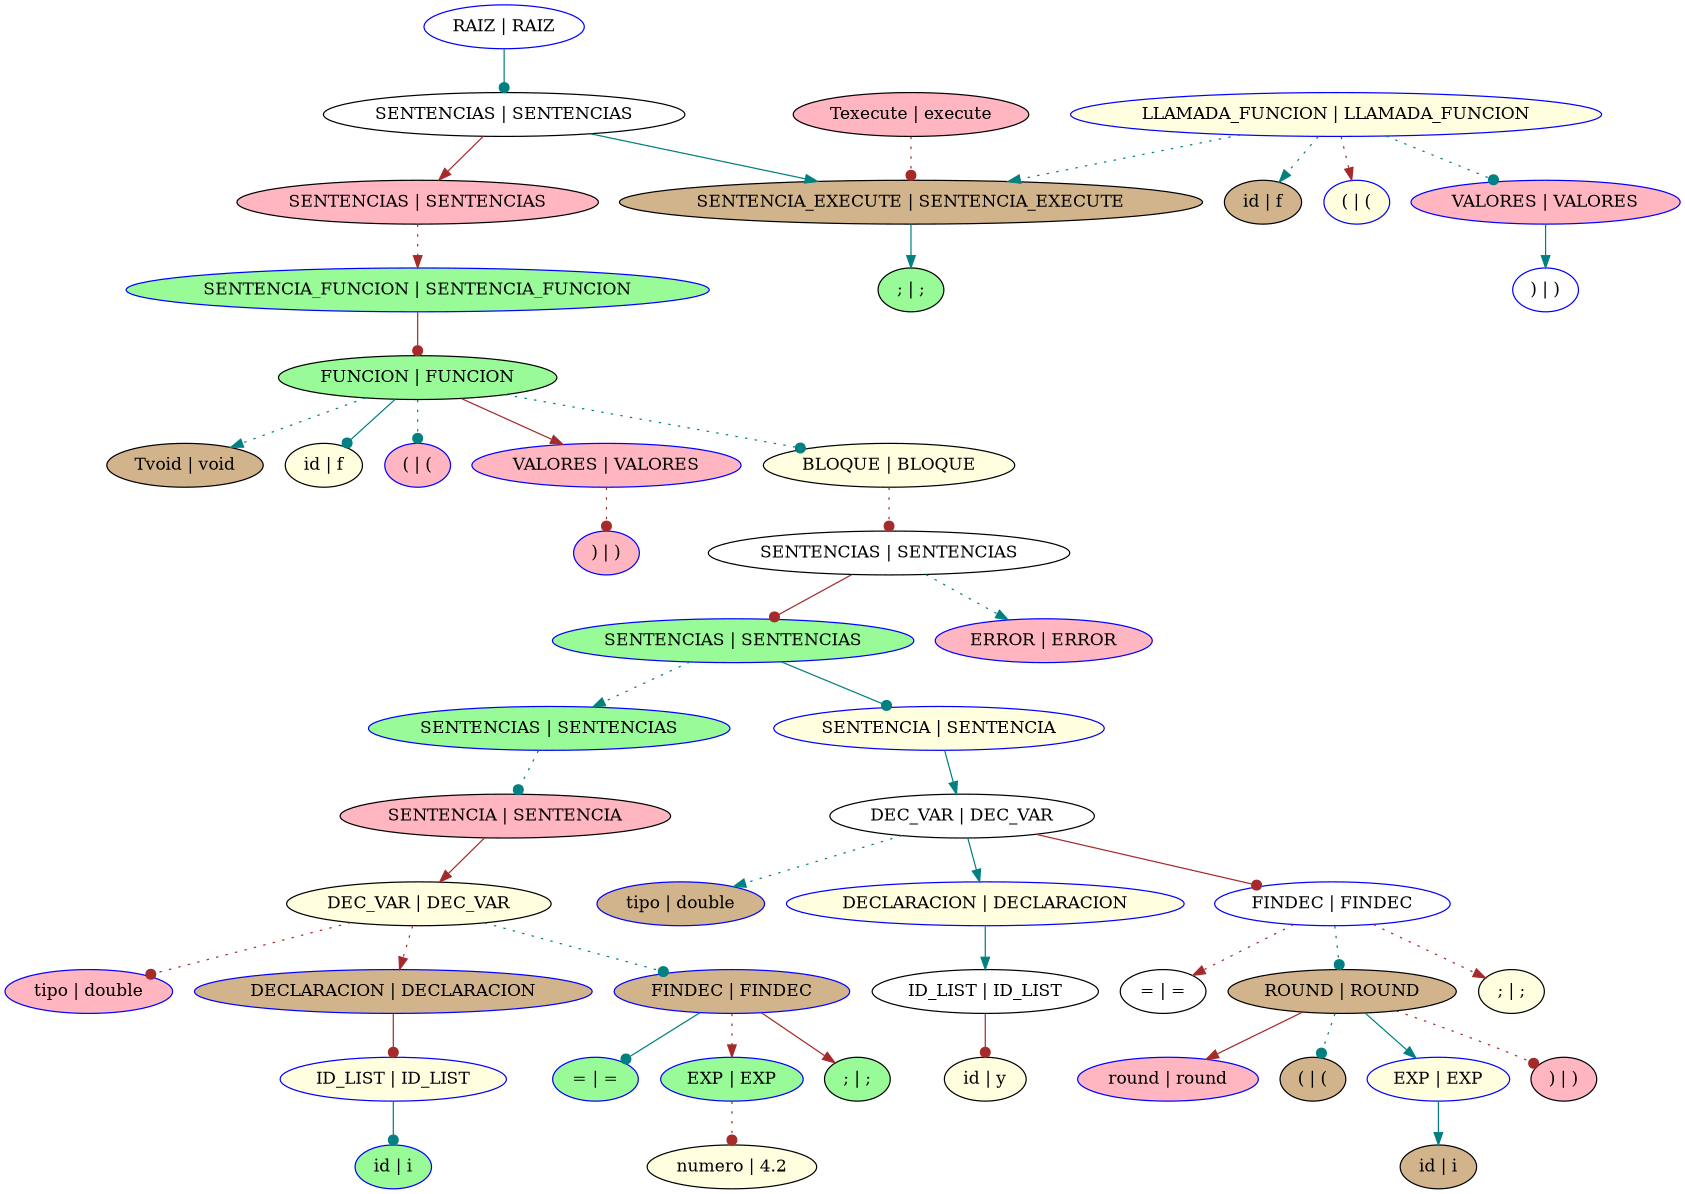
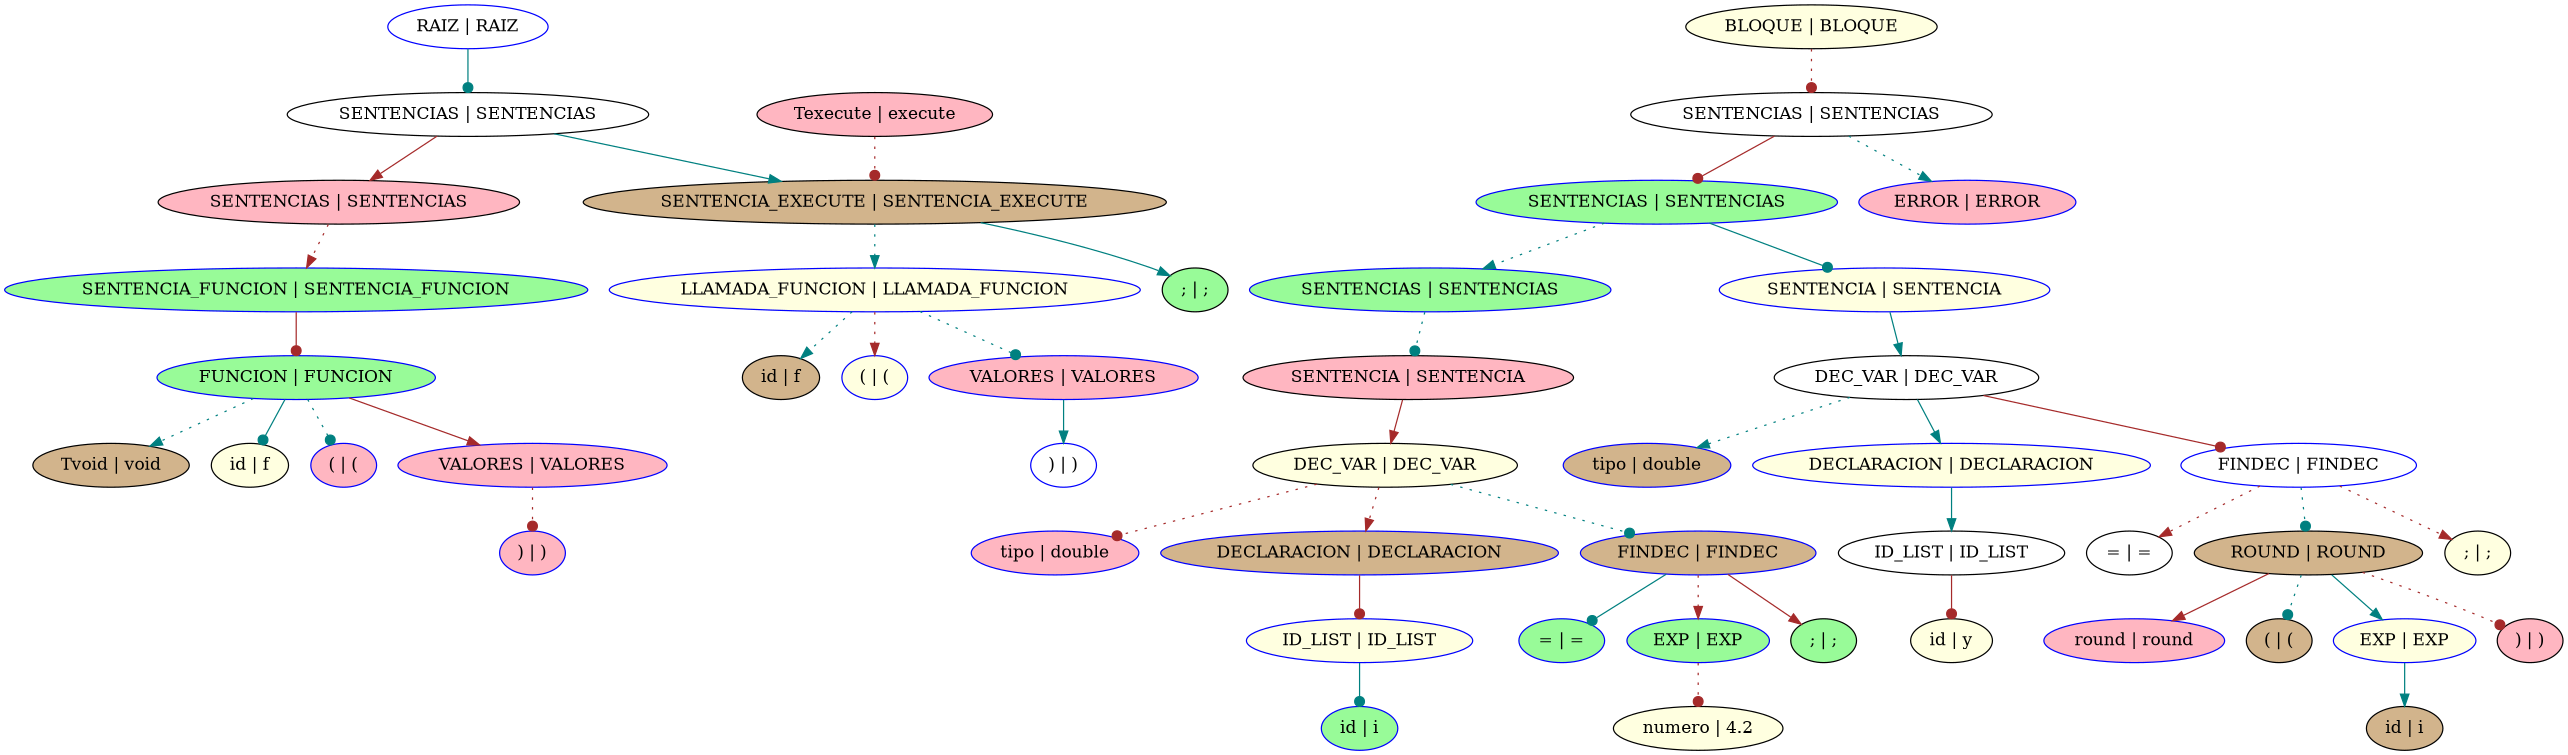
(1130, 157) -> (875, 240)
(418, 378) -> (296, 378)
(650, 421) -> none
